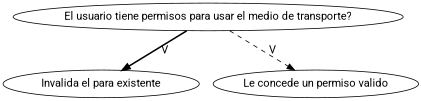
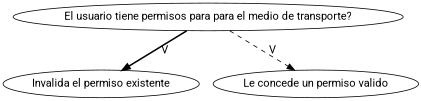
(208, 17) -> (208, 17)
(101, 84) -> (101, 84)
